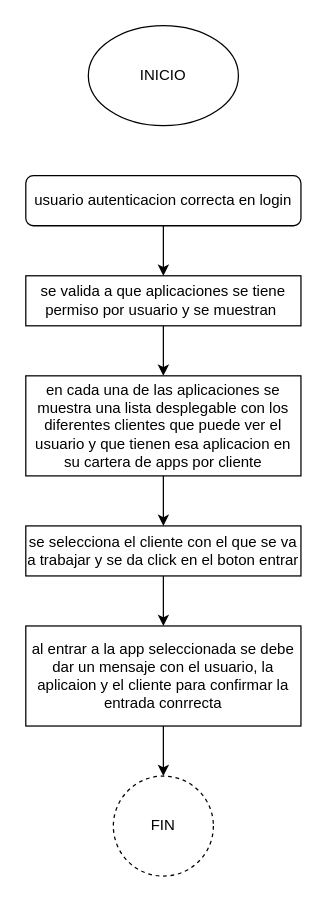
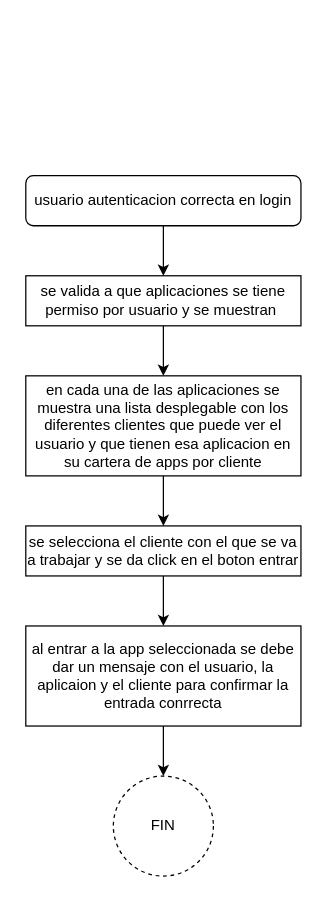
(163, 76) -> none
